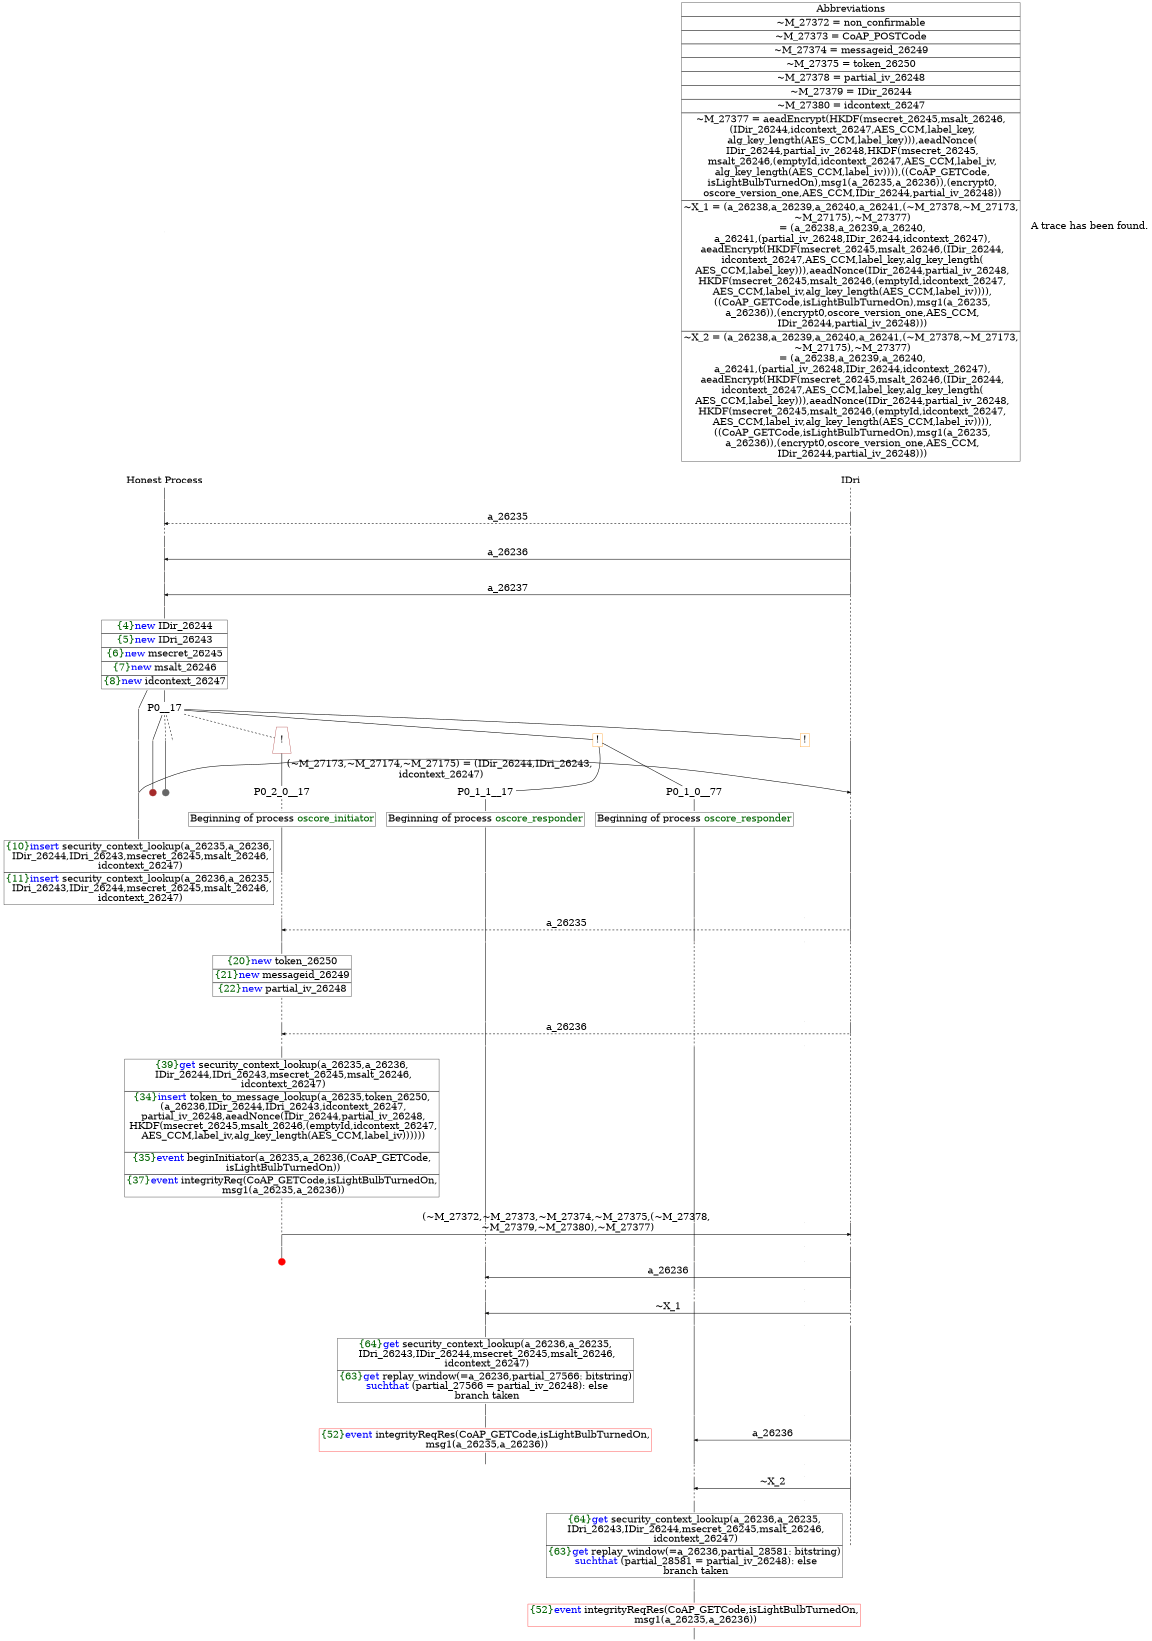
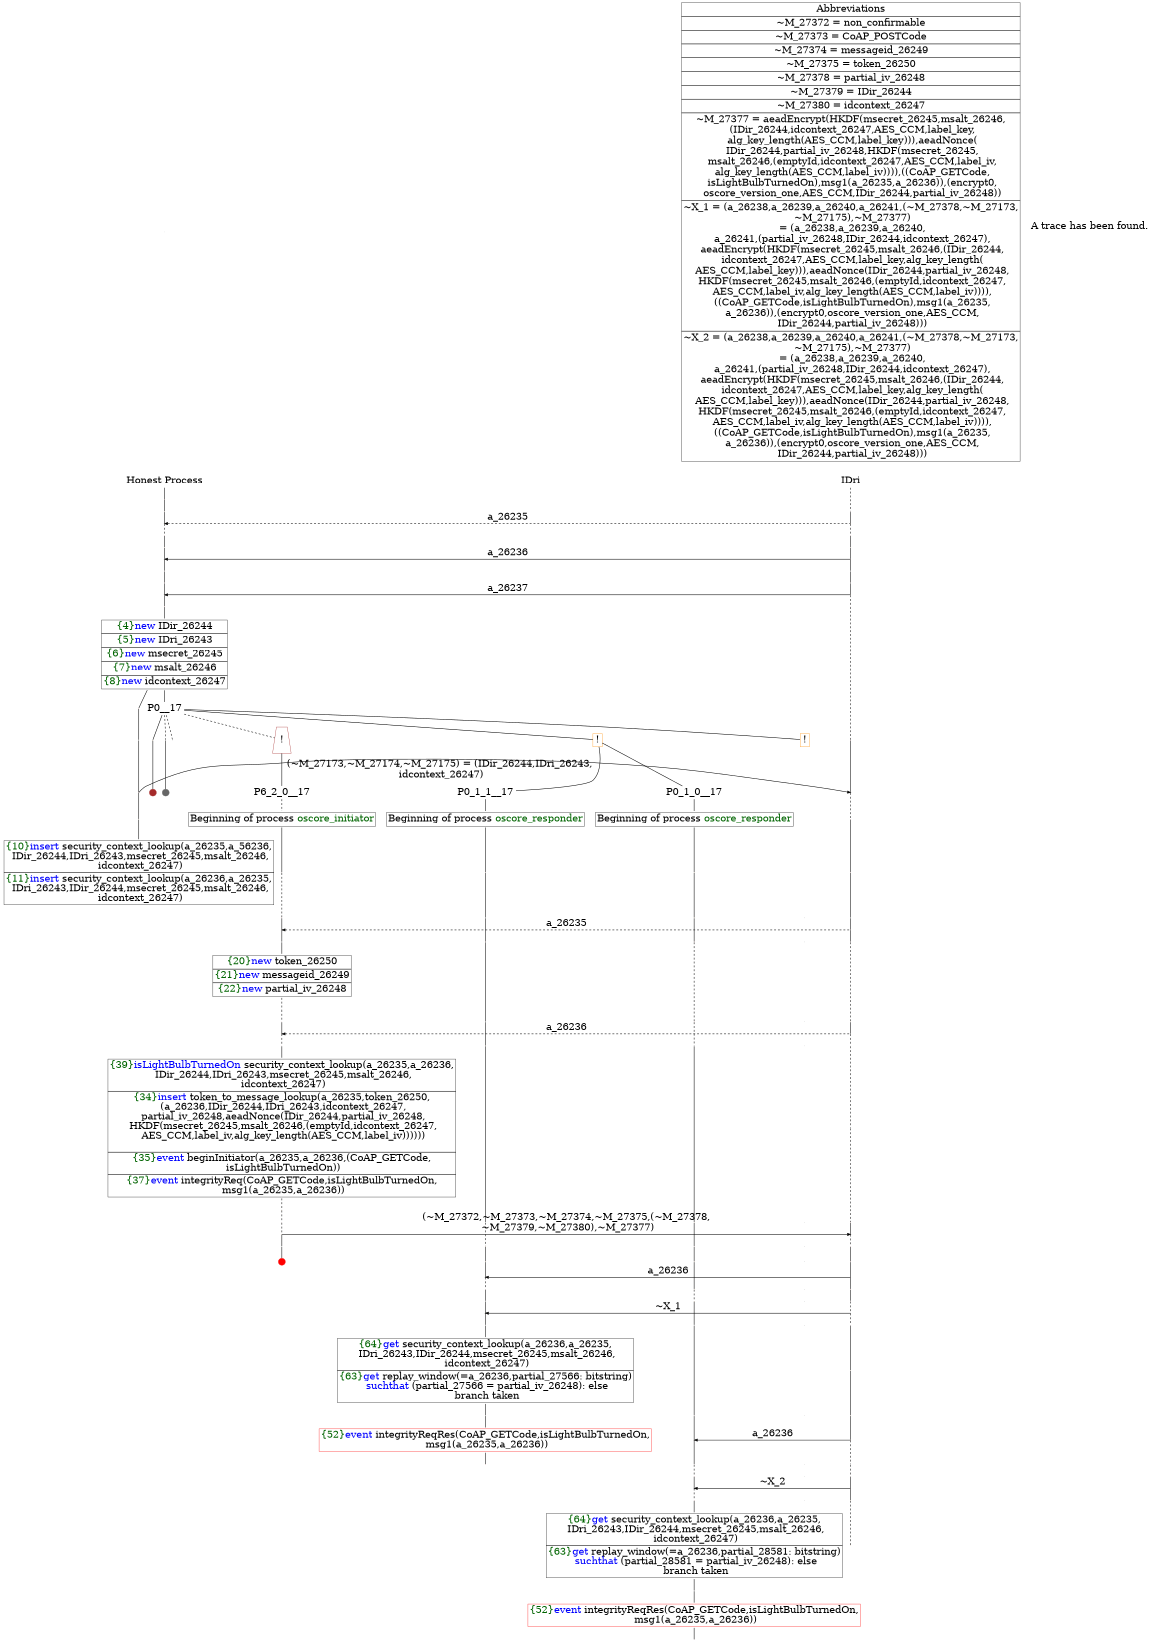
(282, 793) -> (282, 793)
(694, 793) -> (694, 793)
(167, 847) -> (167, 847)
(189, 1065) -> (189, 1065)
